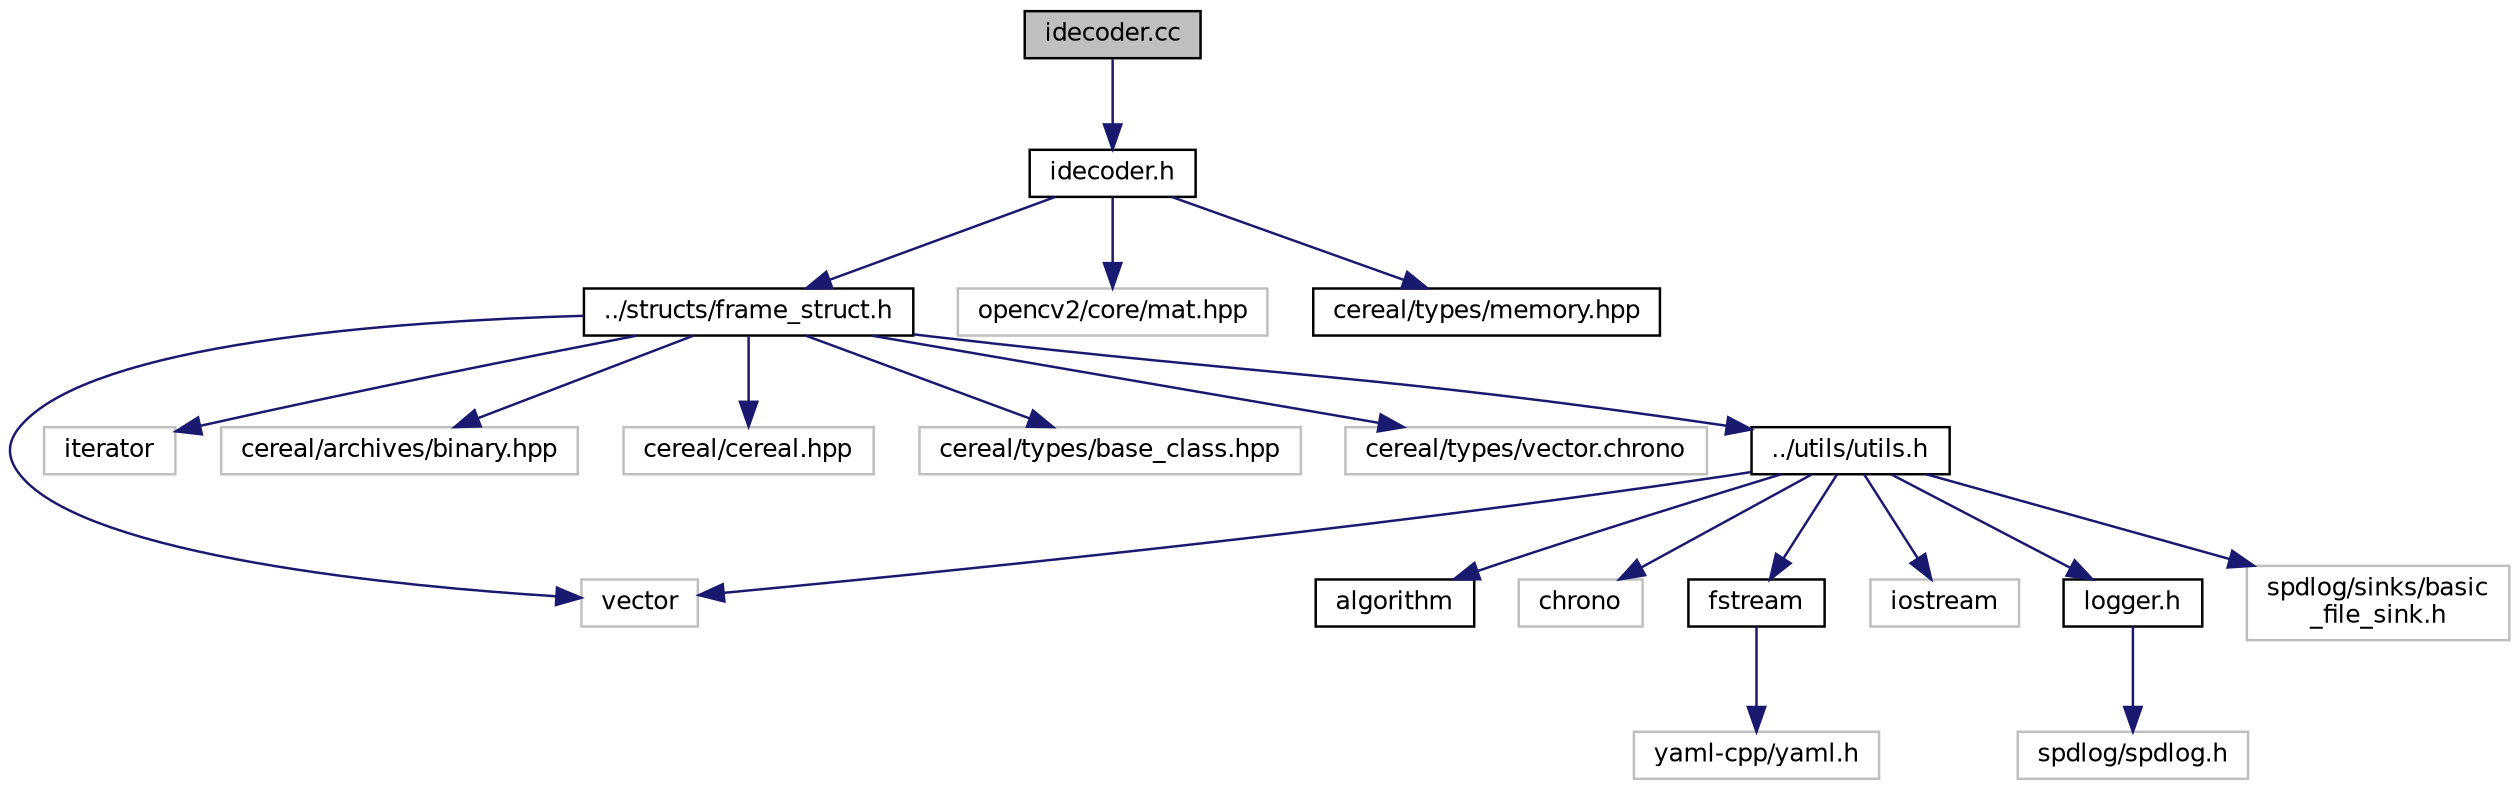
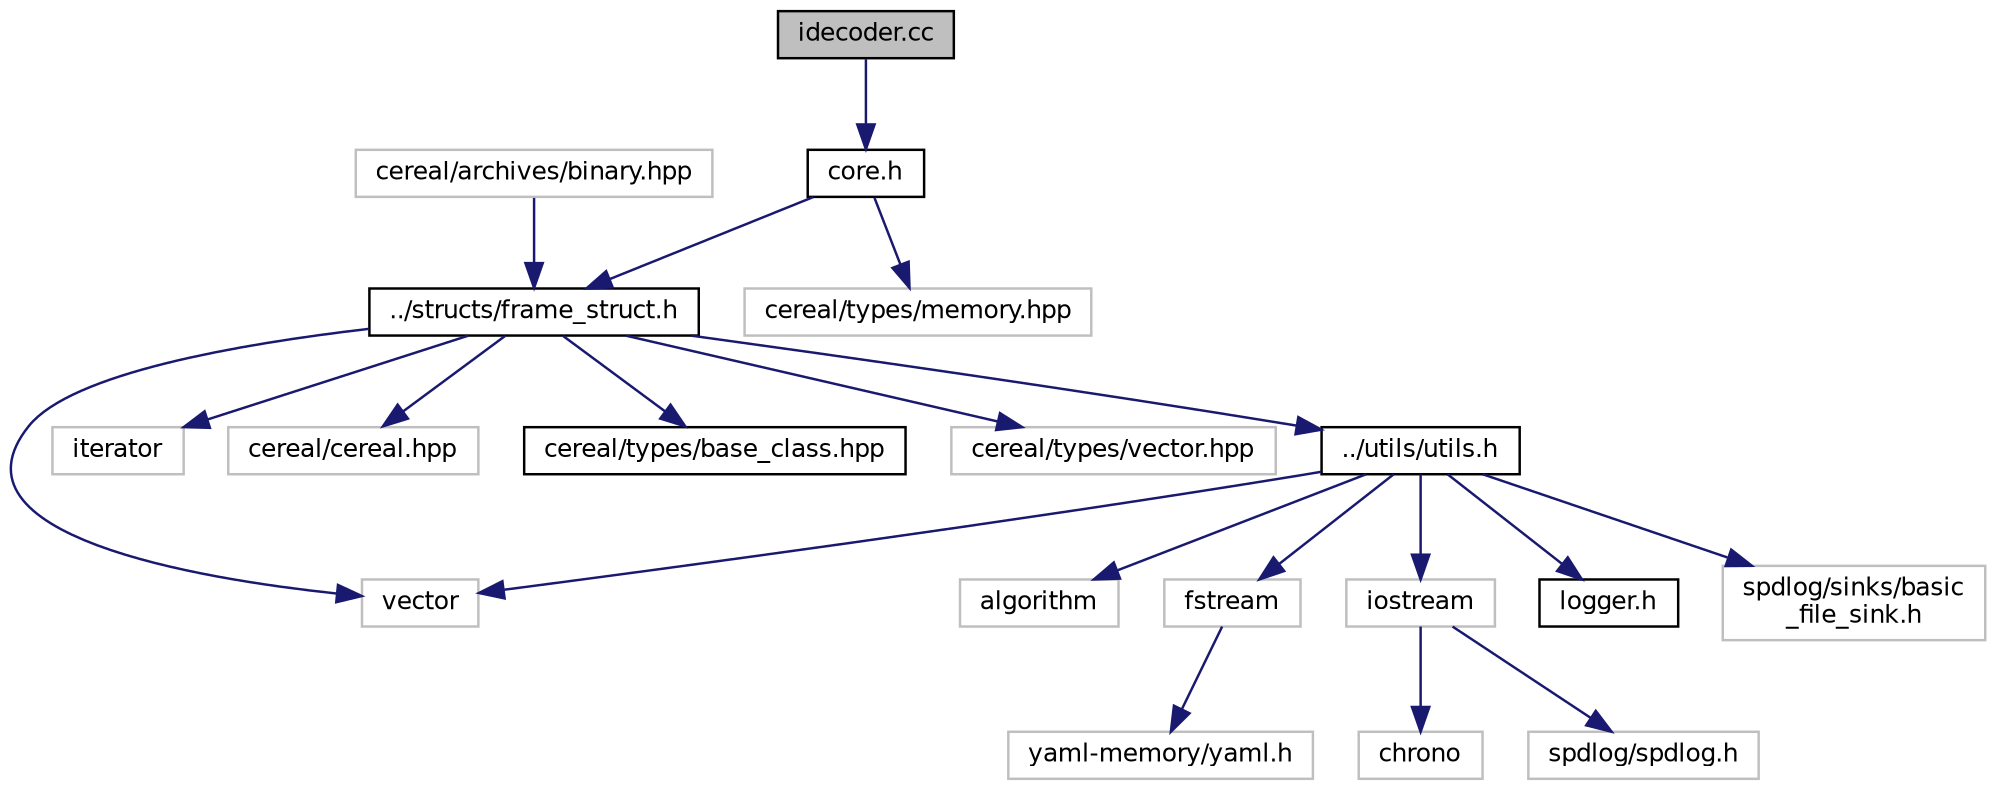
(1113, 173) -> (866, 173)
(1113, 312) -> none
(1487, 312) -> (918, 312)
(586, 377) -> (534, 230)
(1110, 451) -> (715, 451)
(1526, 451) -> (1114, 451)
(1727, 521) -> (1421, 667)
(1395, 603) -> (1039, 603)
(1757, 603) -> (1232, 603)
(2133, 667) -> (1522, 672)
(1757, 755) -> (1161, 755)
